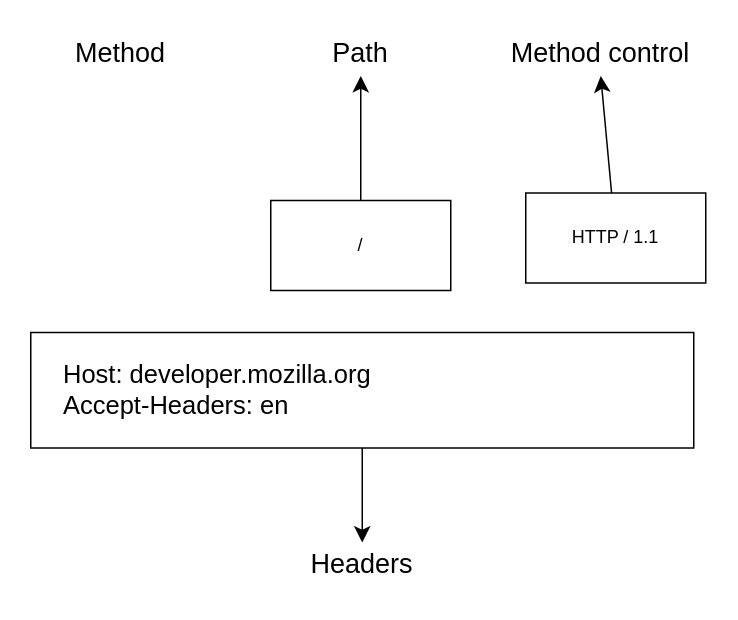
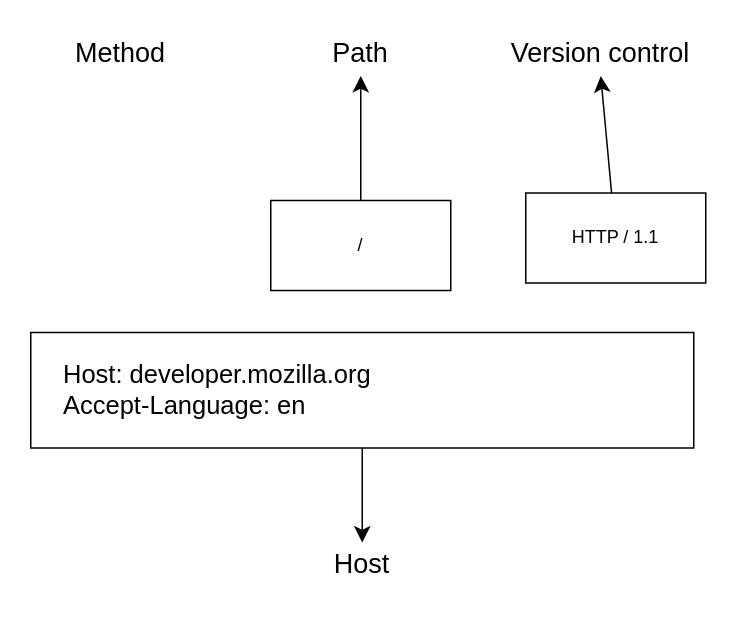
(601, 53) -> (601, 53)
(230, 391) -> (230, 391)
(362, 565) -> (362, 565)
